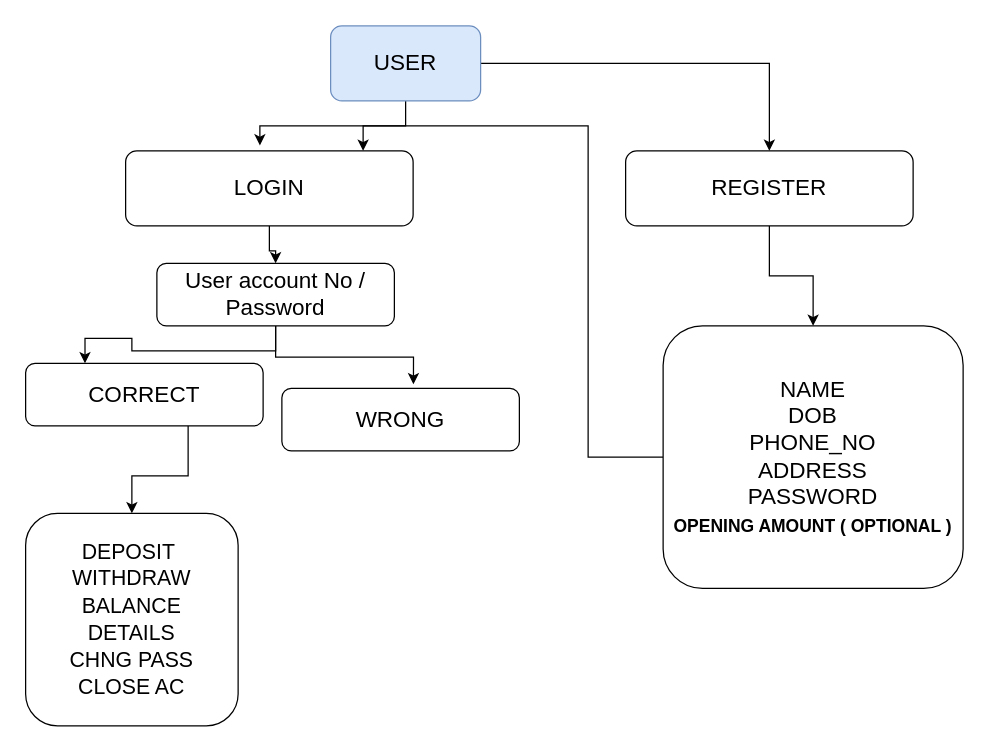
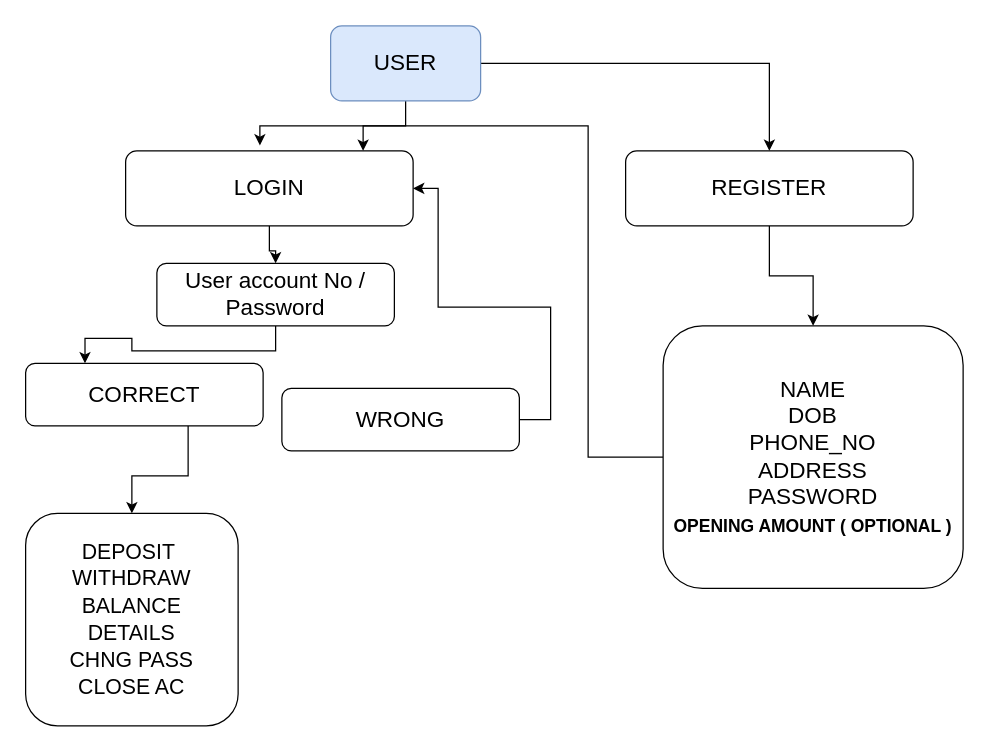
none -> (498, 307)
(351, 357) -> none
